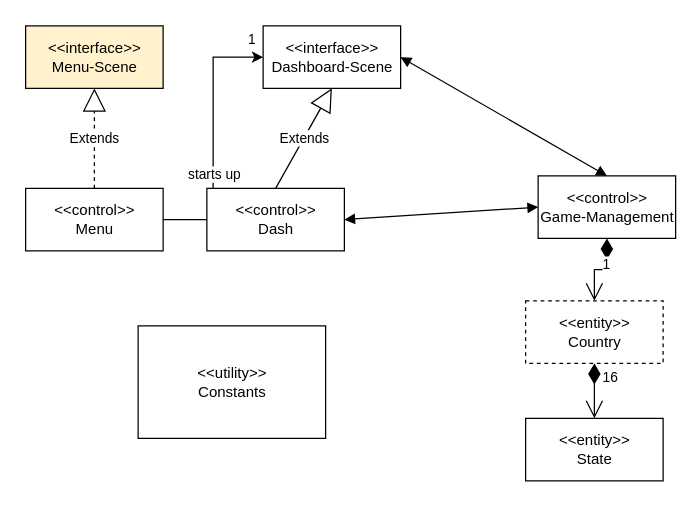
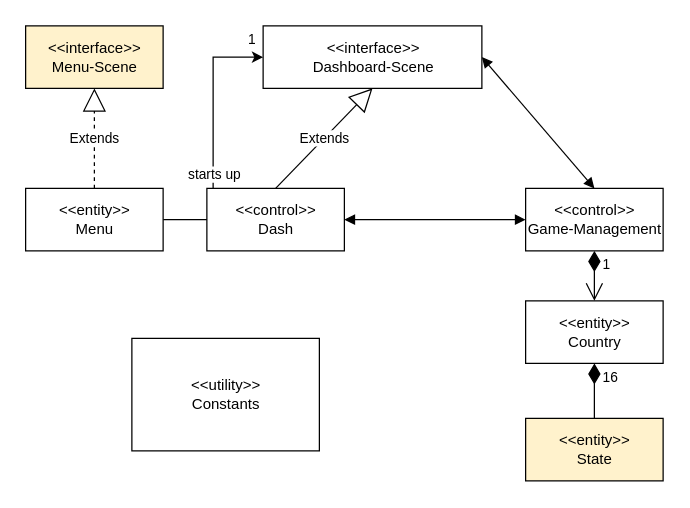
(332, 57) -> (373, 57)
(607, 207) -> (594, 219)
(95, 219) -> (95, 219)
(594, 332) -> (594, 332)
(232, 382) -> (226, 394)
(594, 412) -> (594, 413)
(594, 449) -> (594, 449)
